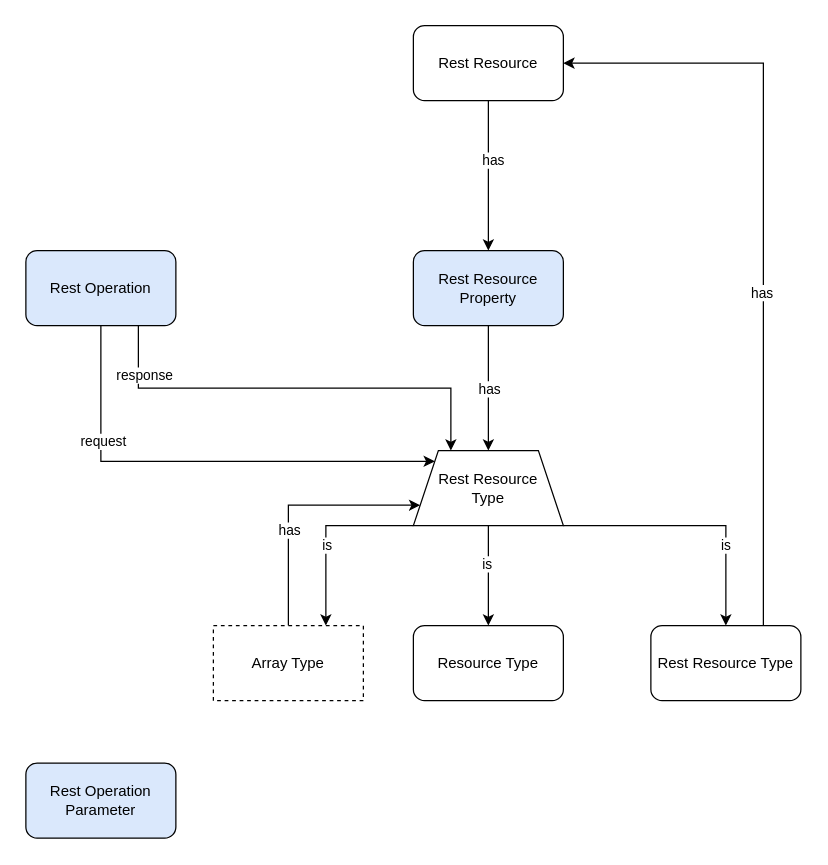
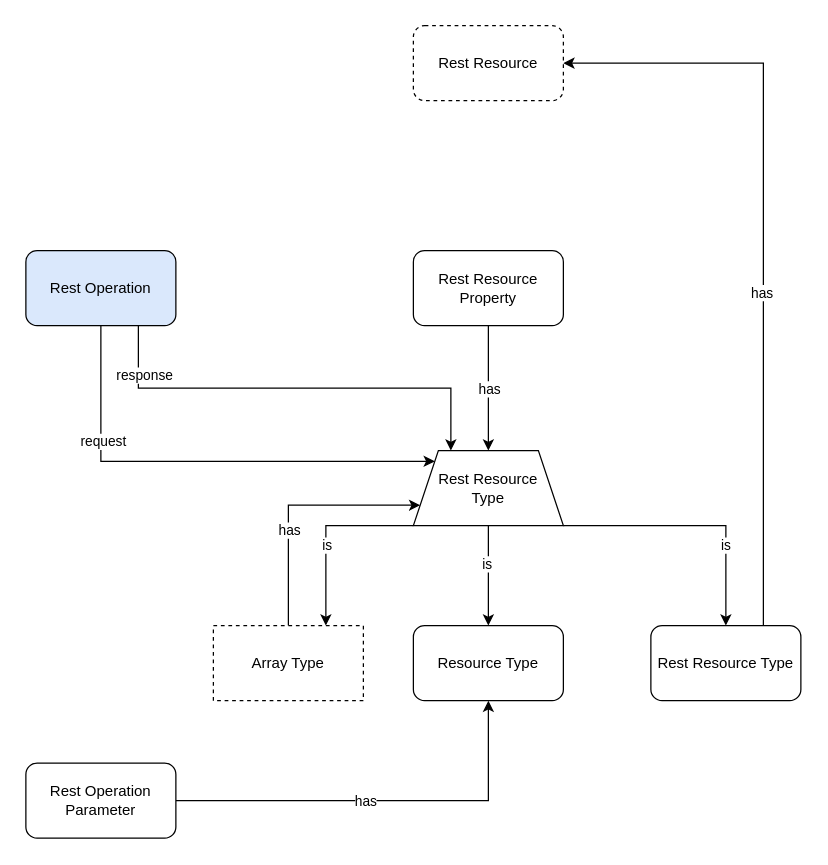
(488, 63) -> (488, 63)
(488, 172) -> none
(488, 288) -> (488, 288)
(101, 801) -> (101, 801)
none -> (378, 801)
